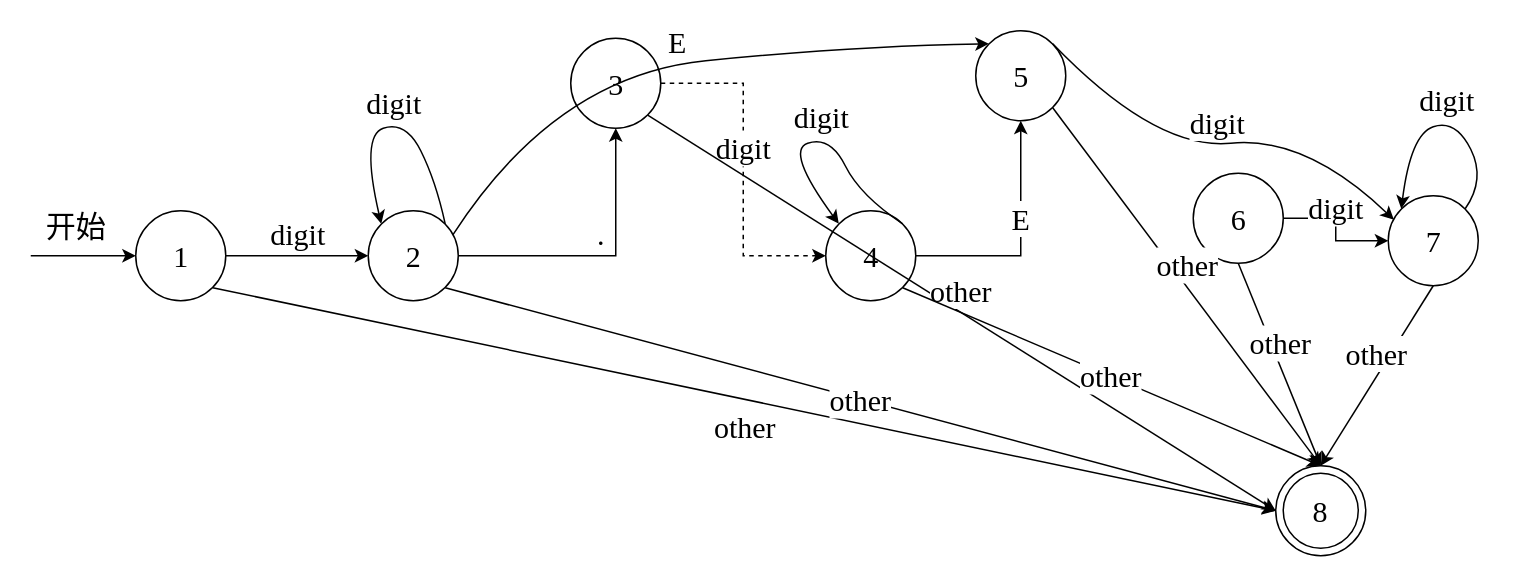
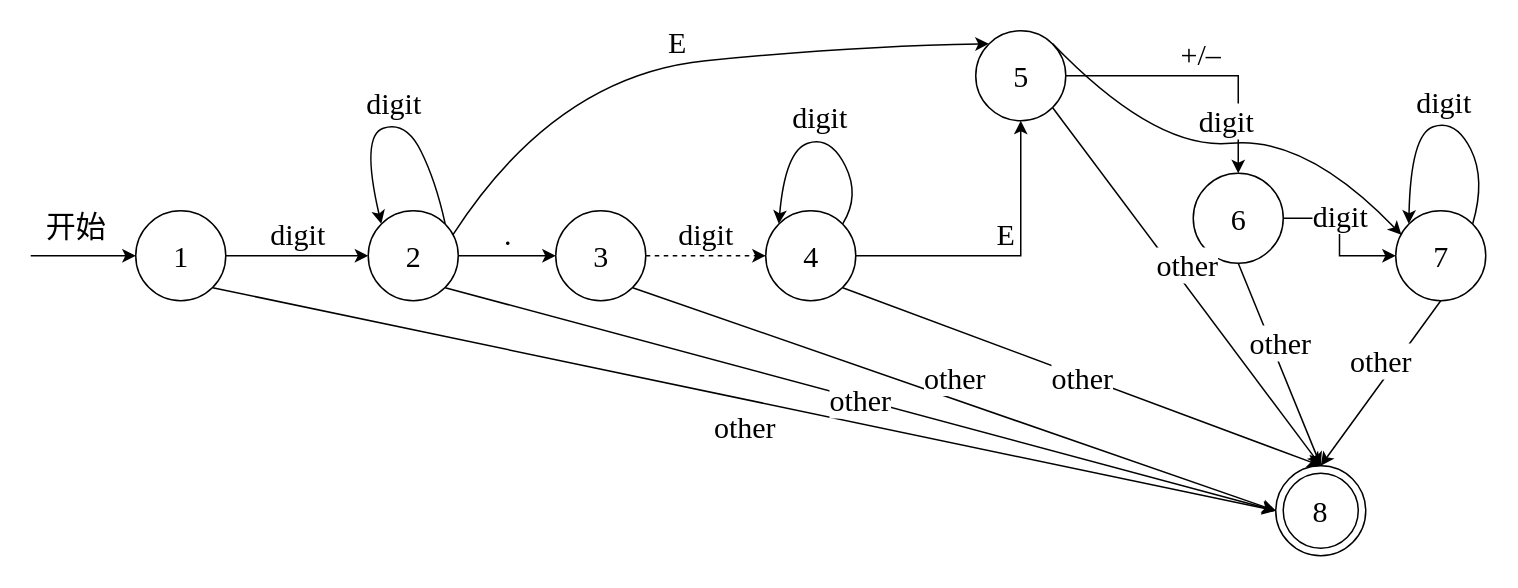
none -> (1195, 76)
(616, 83) -> (601, 256)
(1433, 241) -> (1441, 256)
(871, 256) -> (811, 256)
